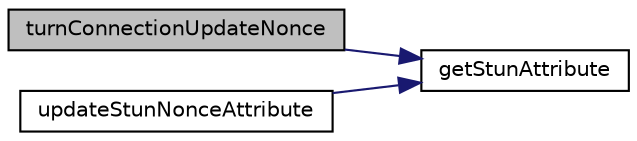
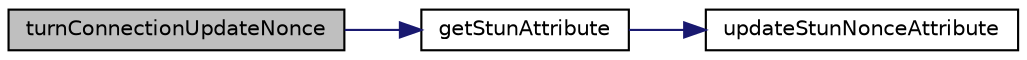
(366, 89) -> (656, 30)
